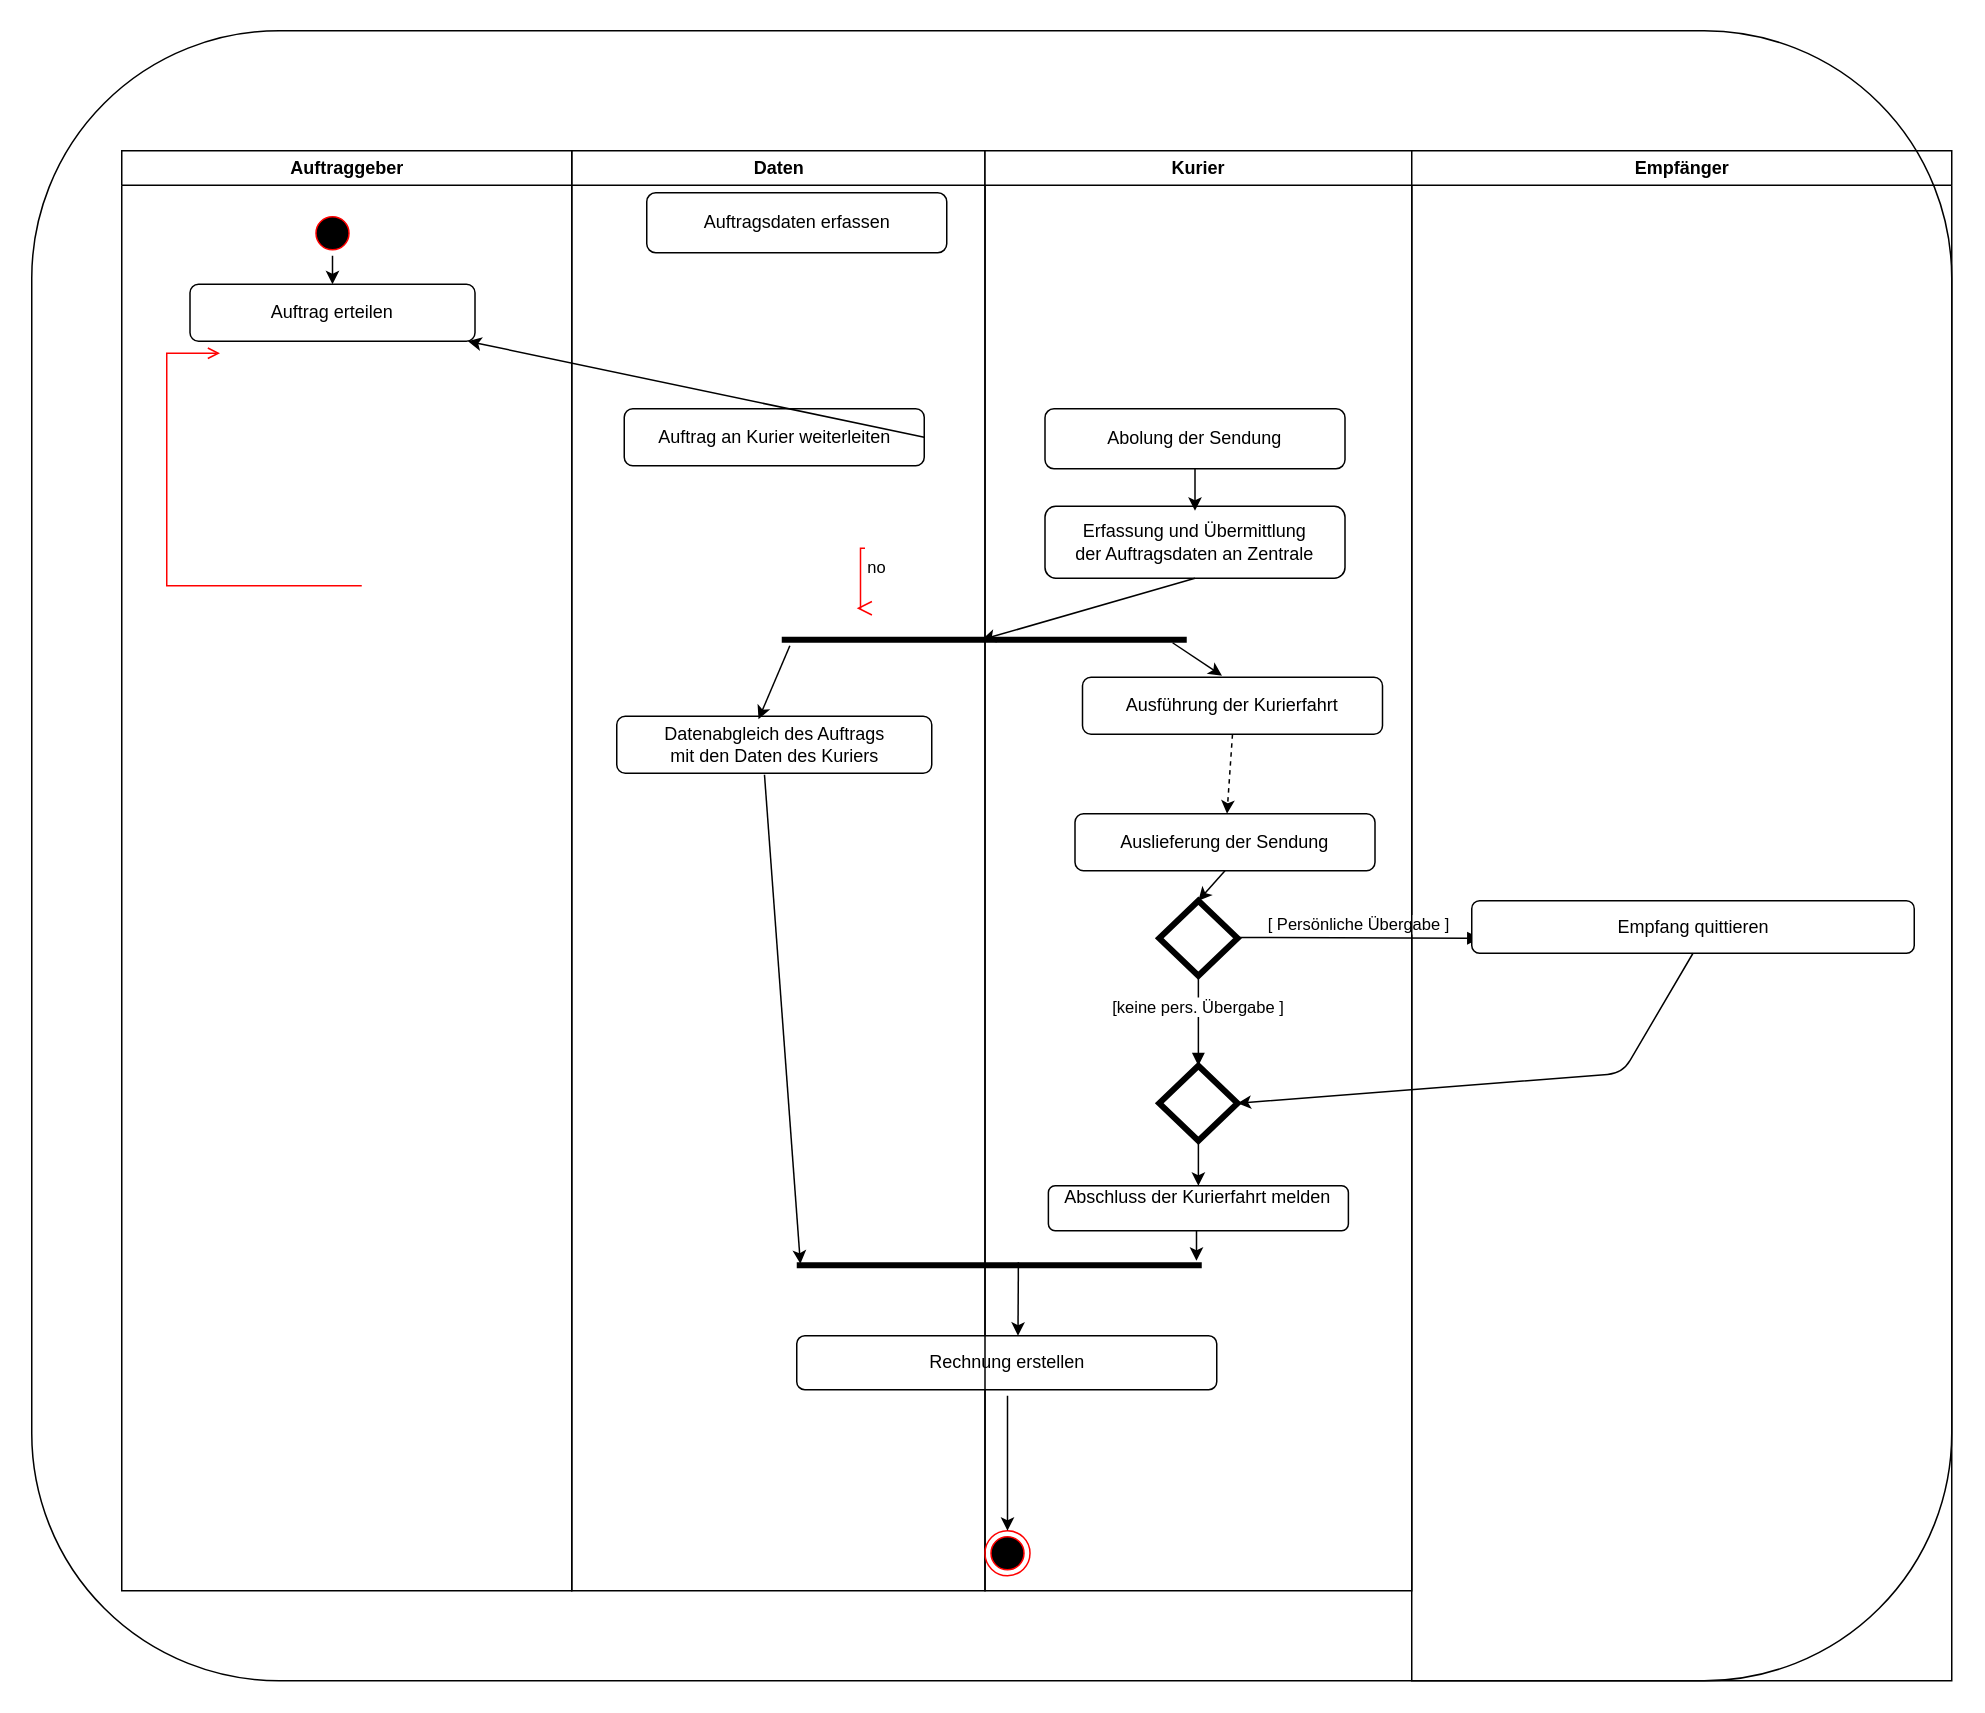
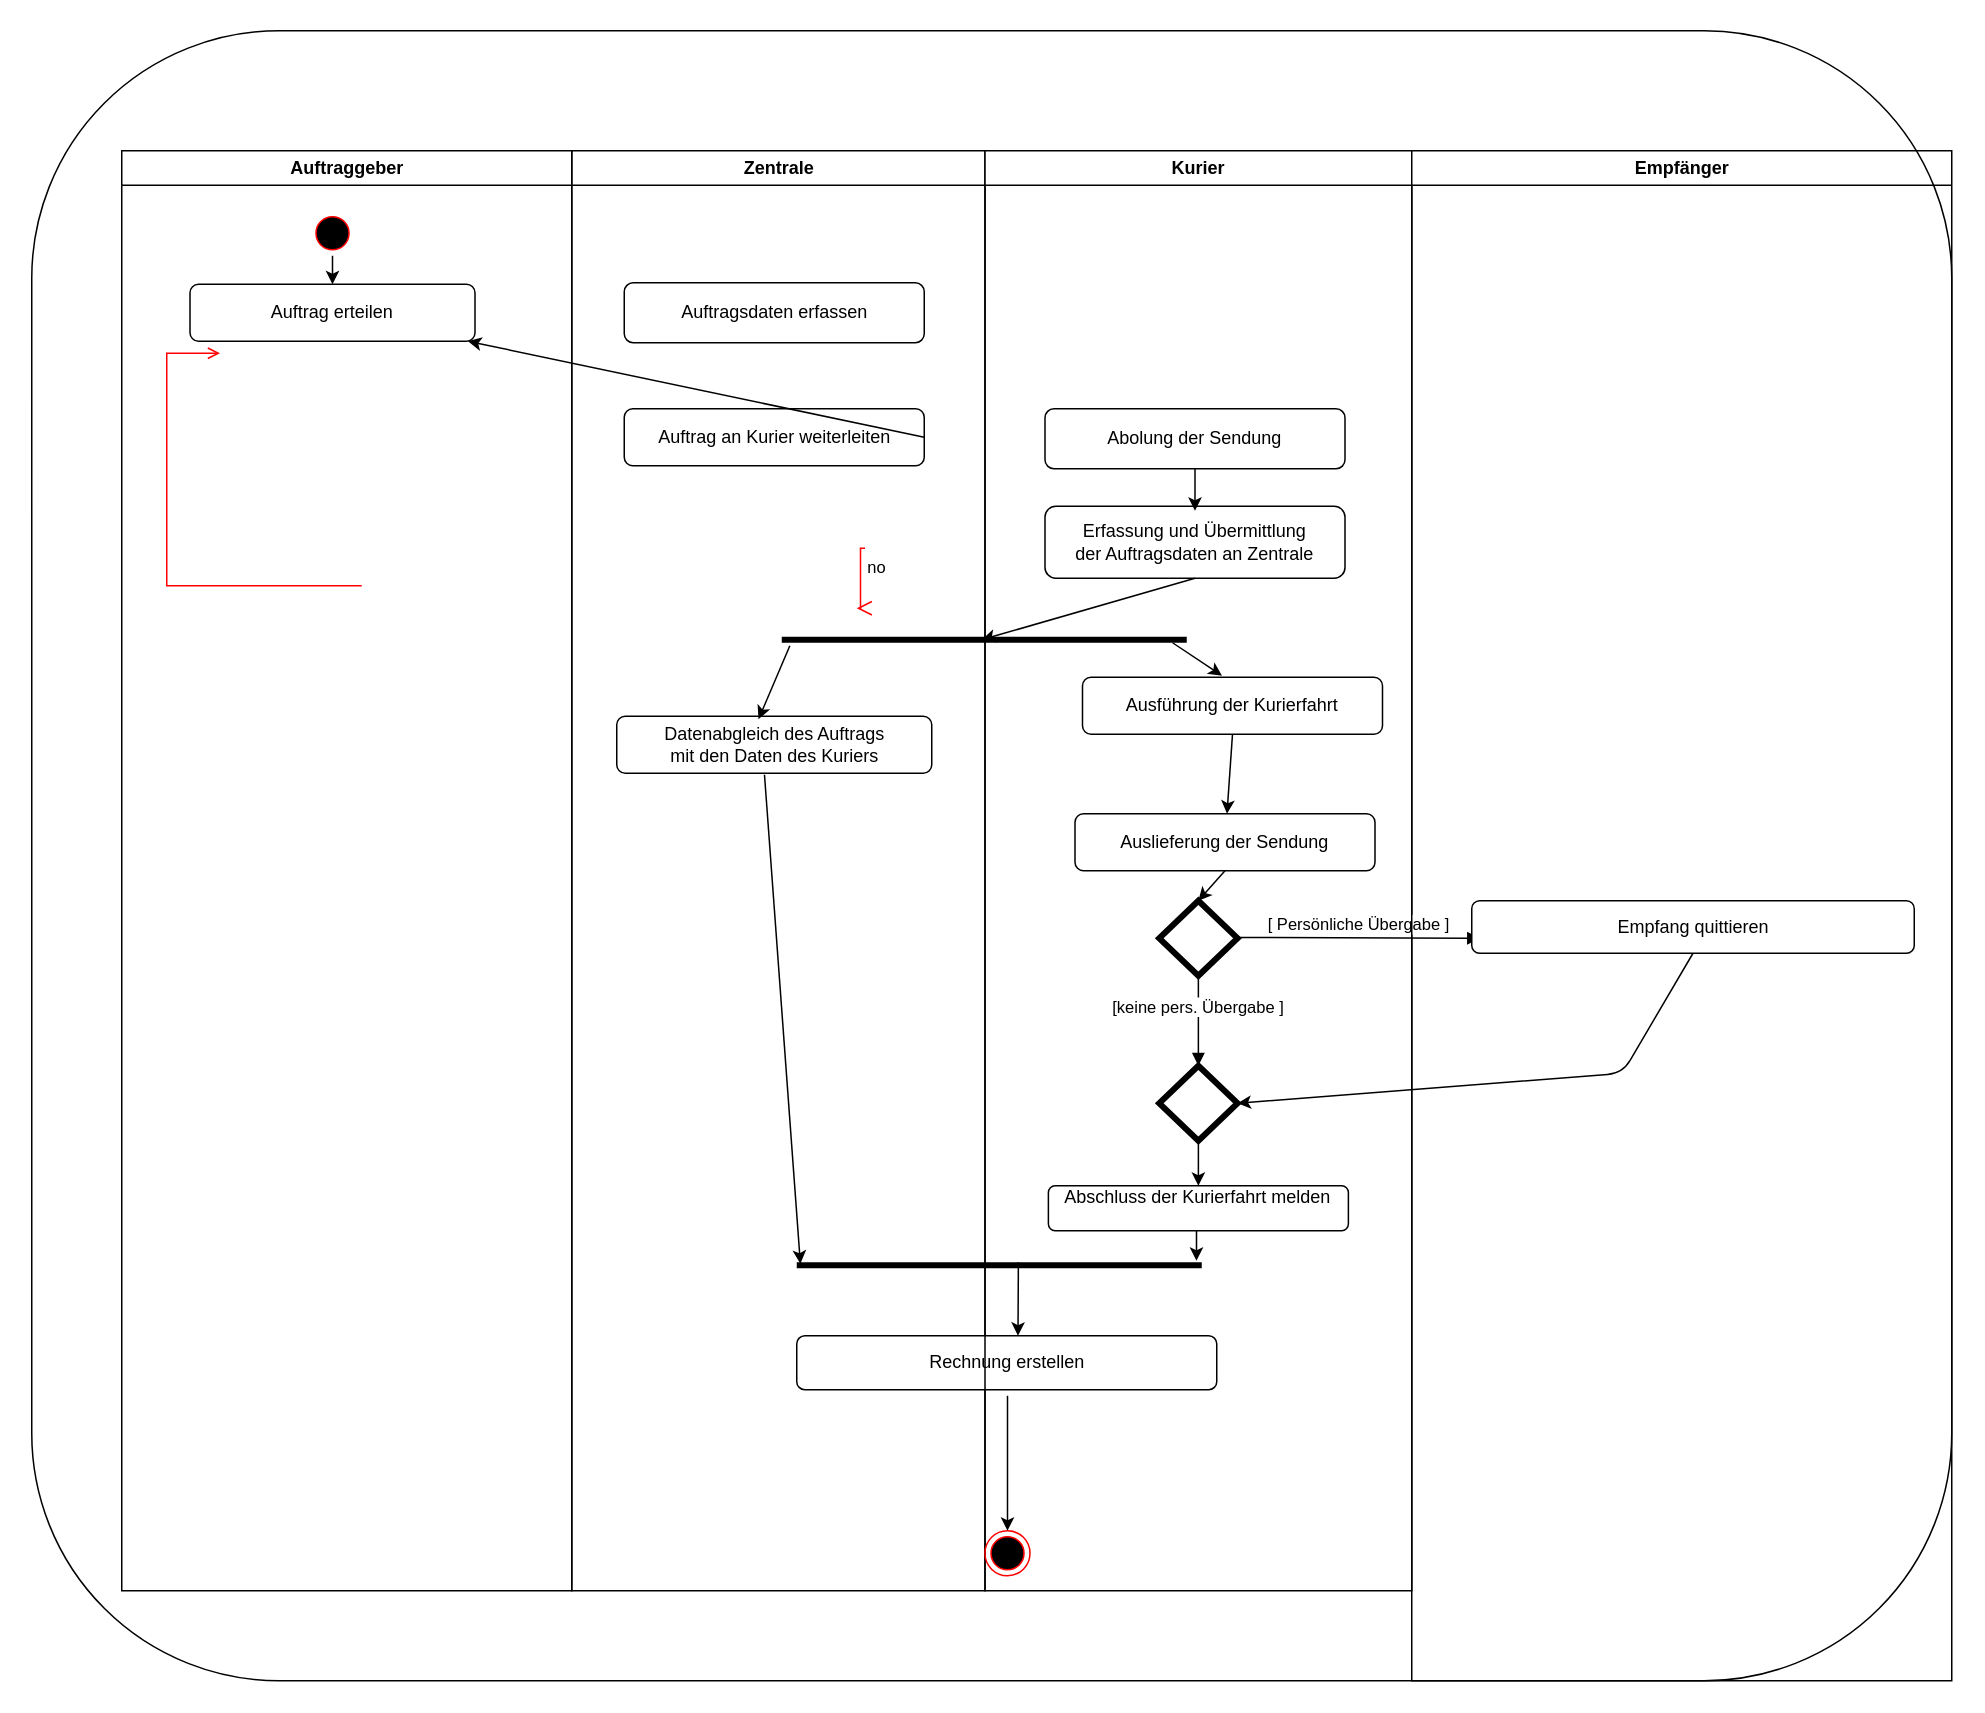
(779, 169) -> (779, 169)
(797, 223) -> (774, 313)
(1230, 770) -> (1230, 770)
